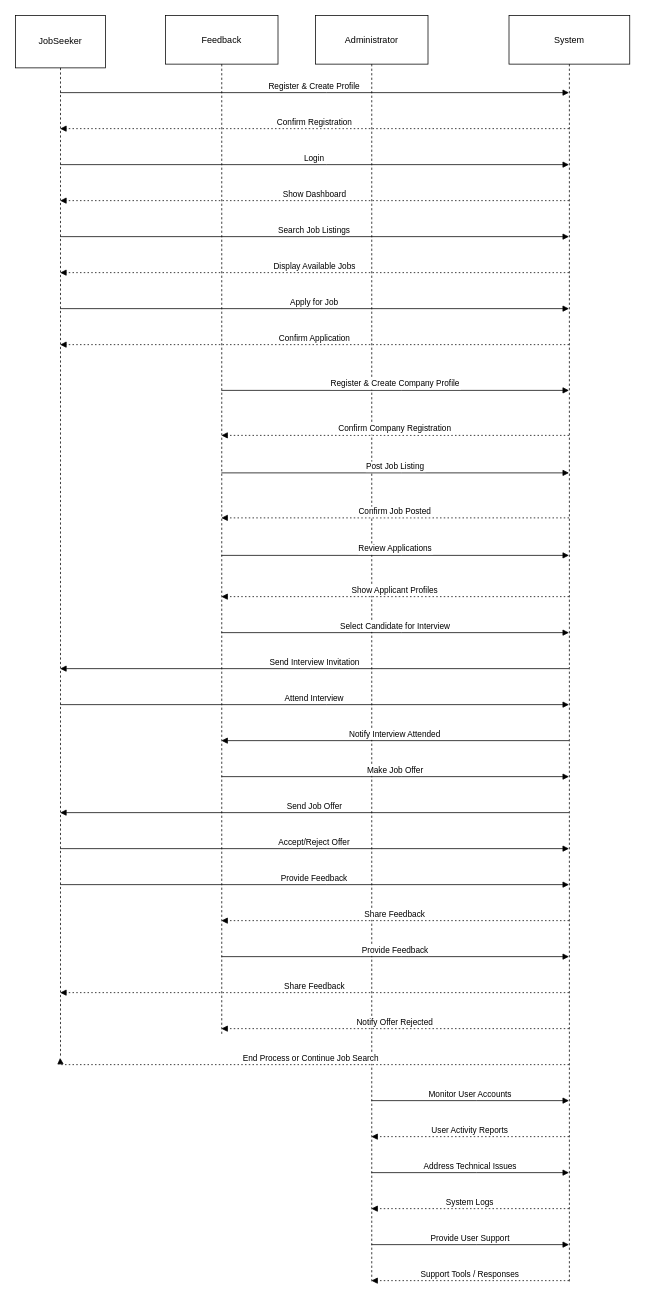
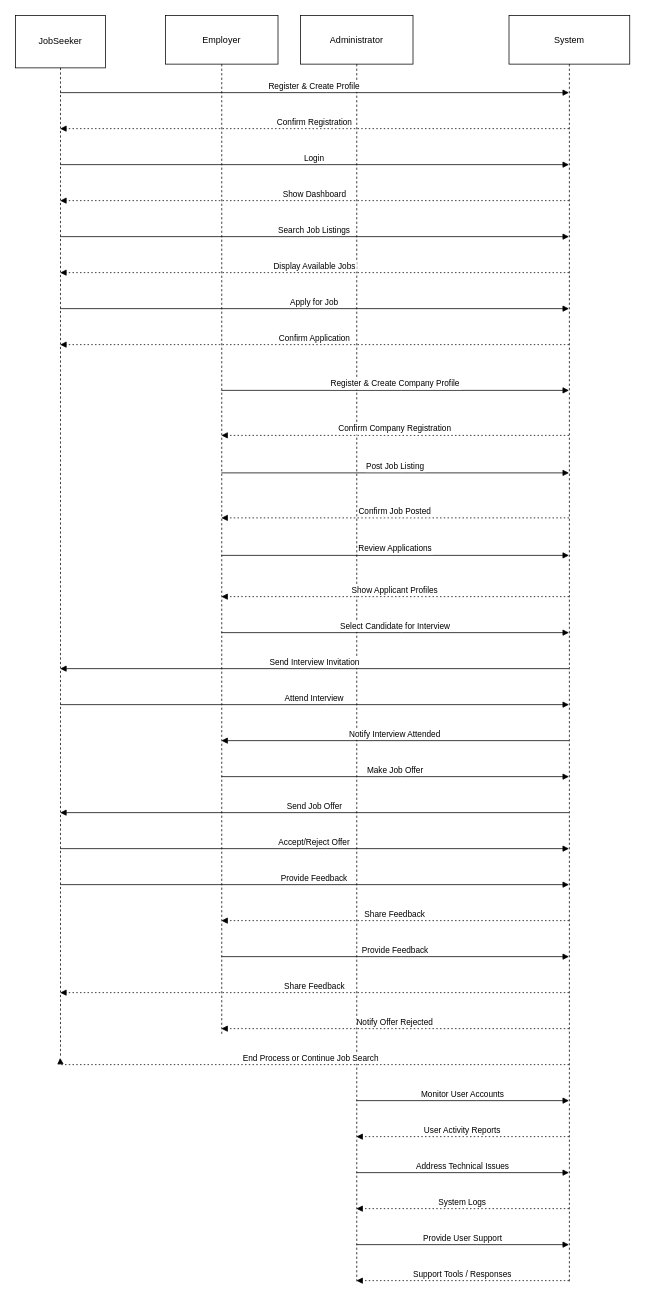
(222, 40) -> (222, 40)
(372, 649) -> (357, 649)
